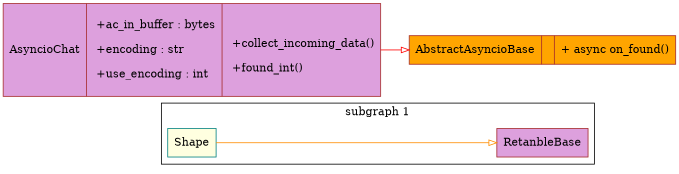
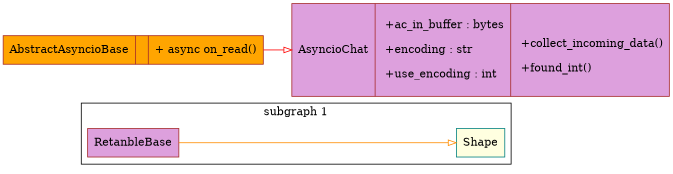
(391, 50) -> (274, 50)
(615, 50) -> (206, 50)
(353, 143) -> (313, 143)
